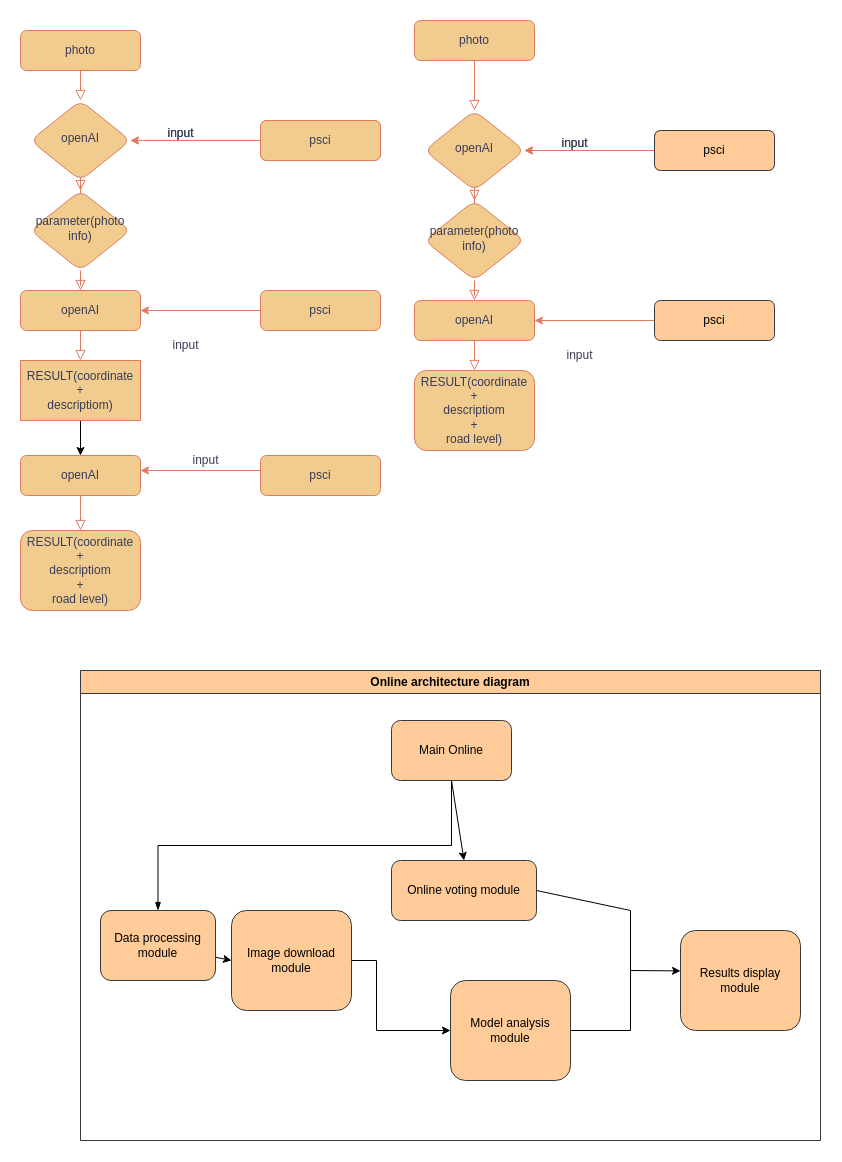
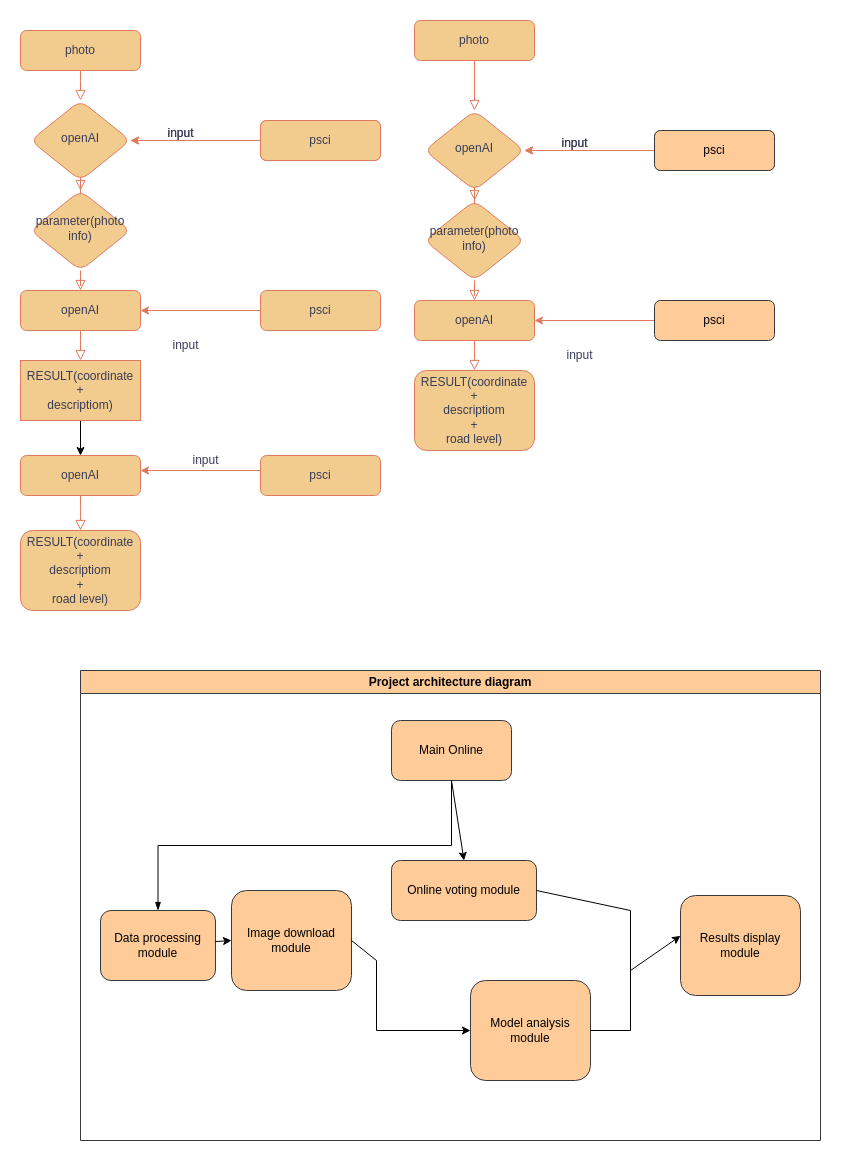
(451, 683) -> (451, 683)
(292, 961) -> (292, 941)
(741, 981) -> (741, 946)
(511, 1031) -> (531, 1031)
